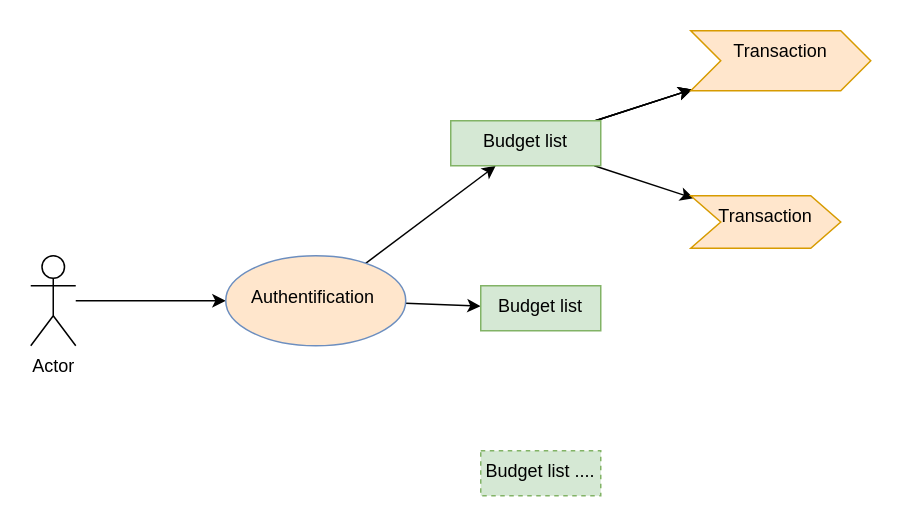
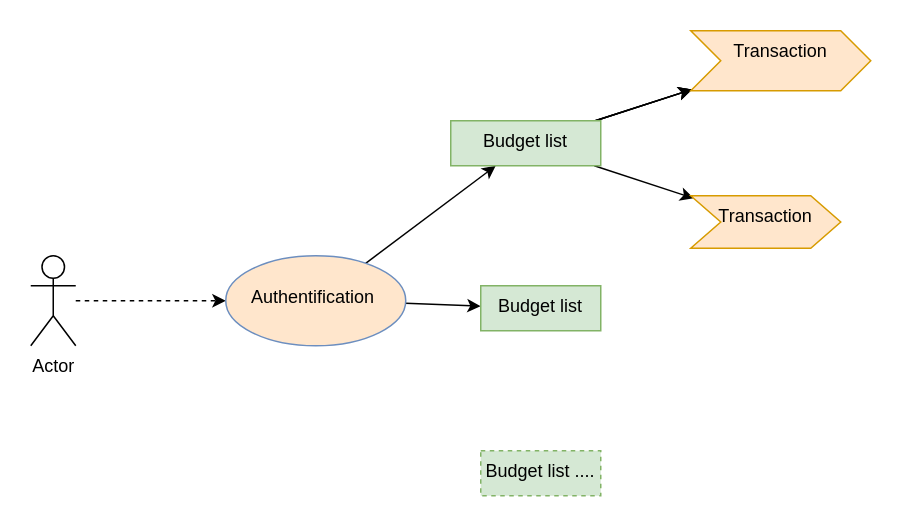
(145, 301) -> (145, 301)
